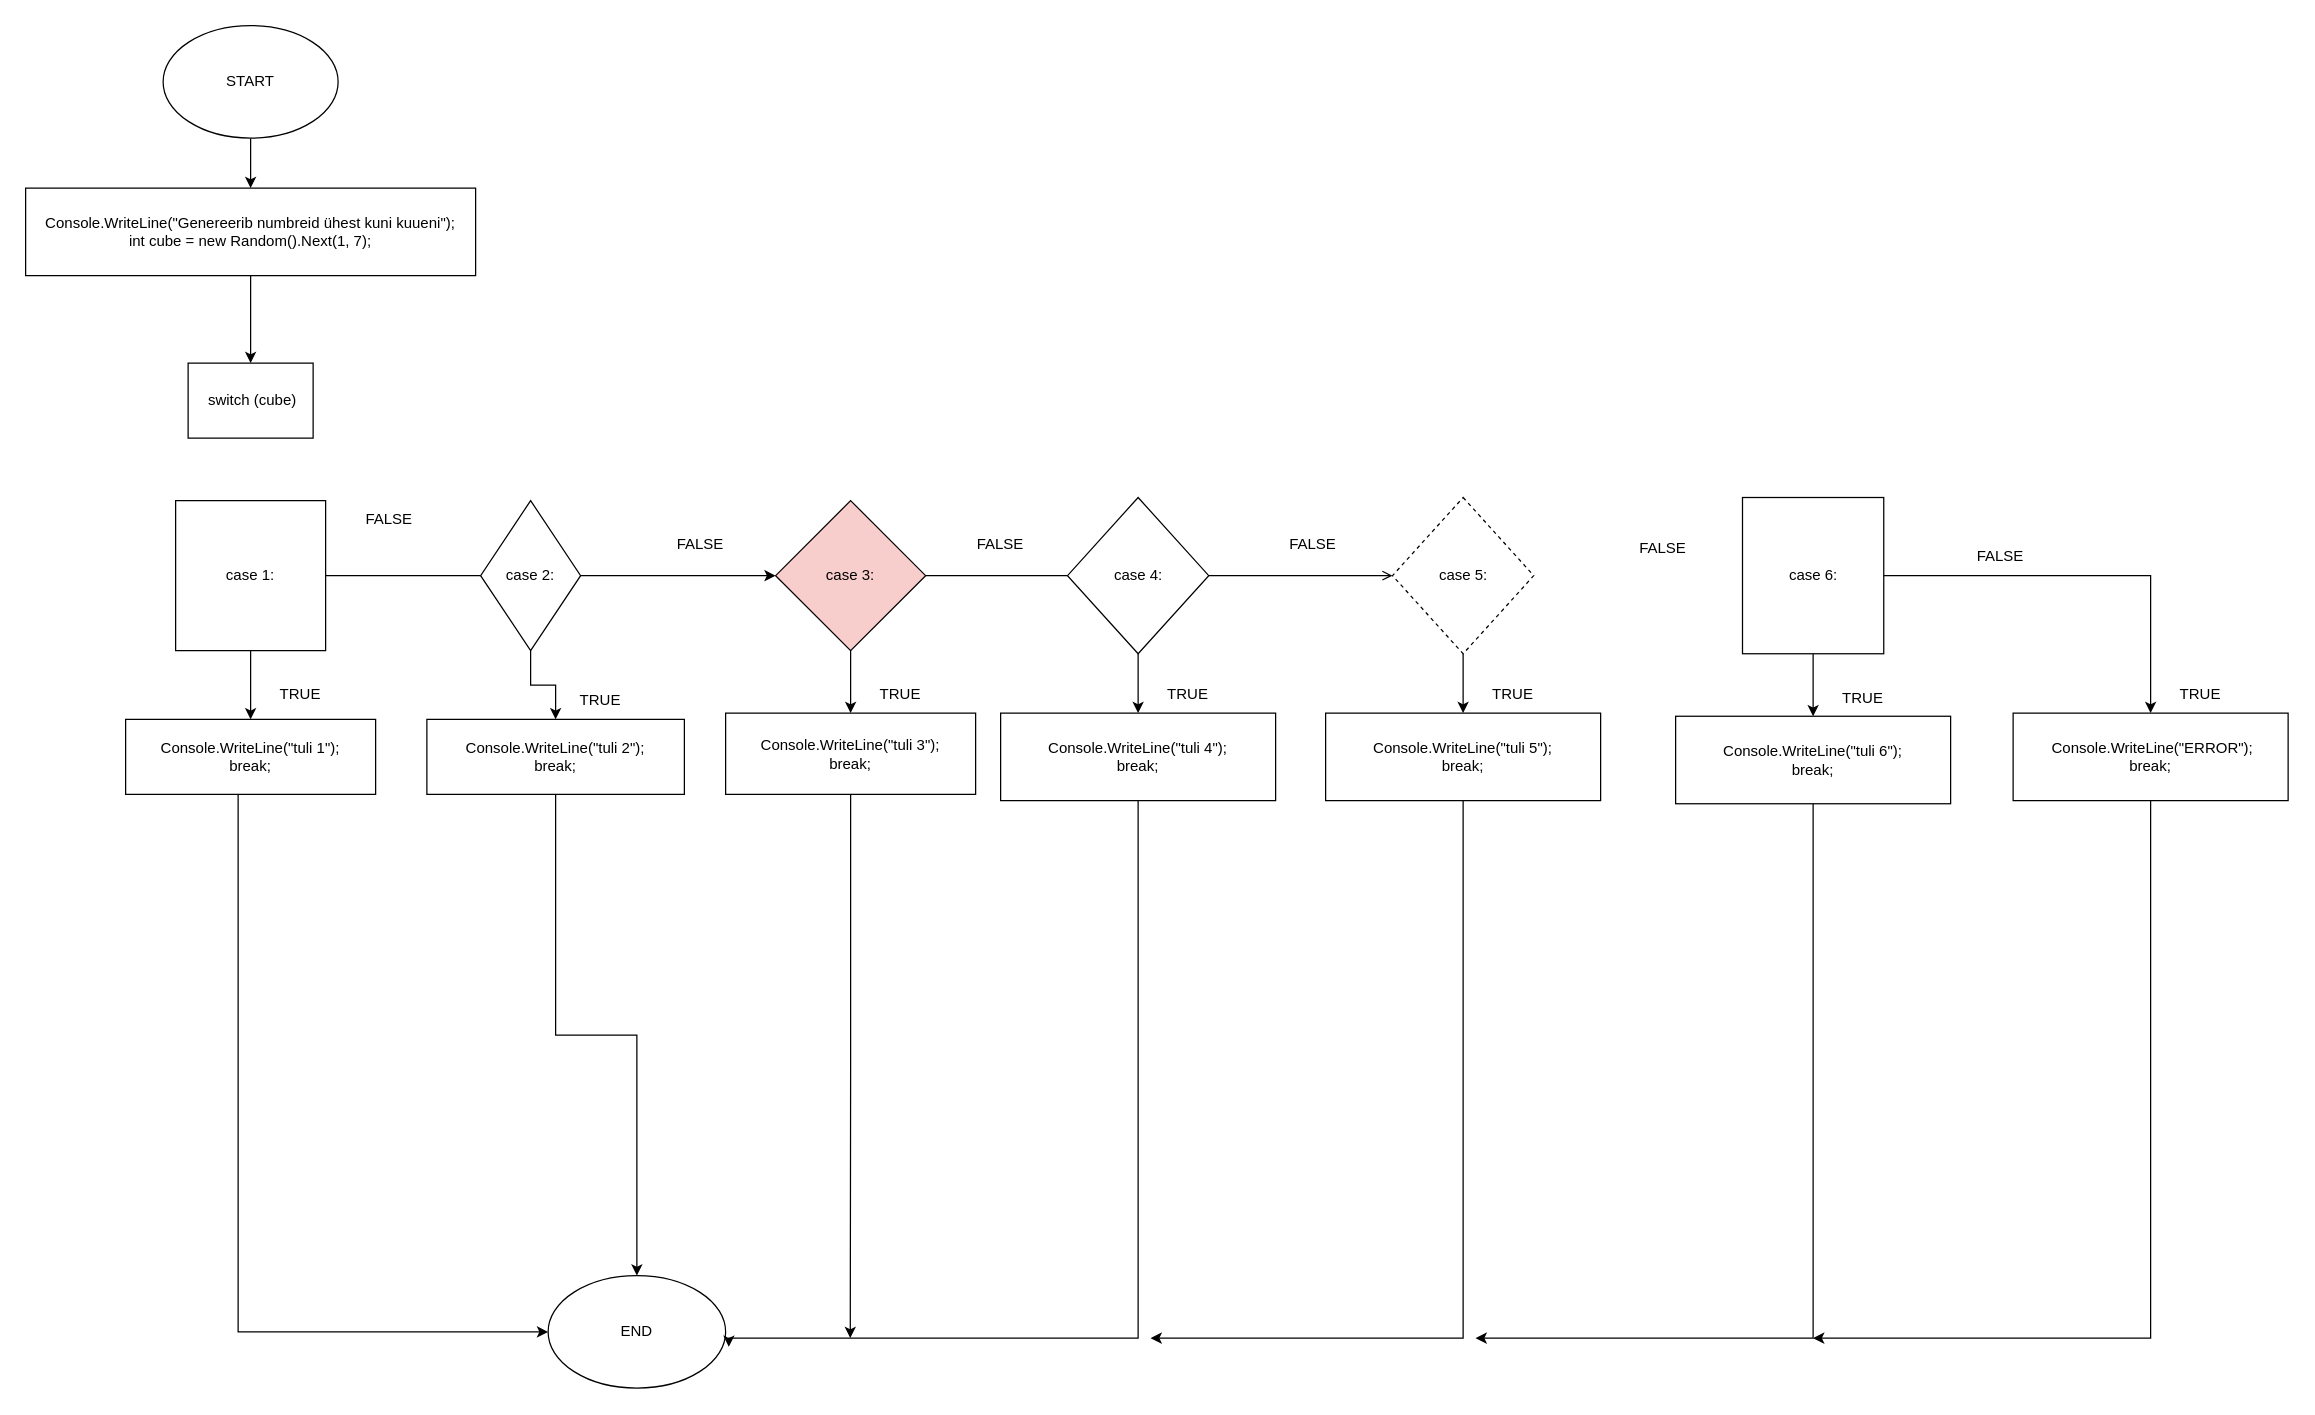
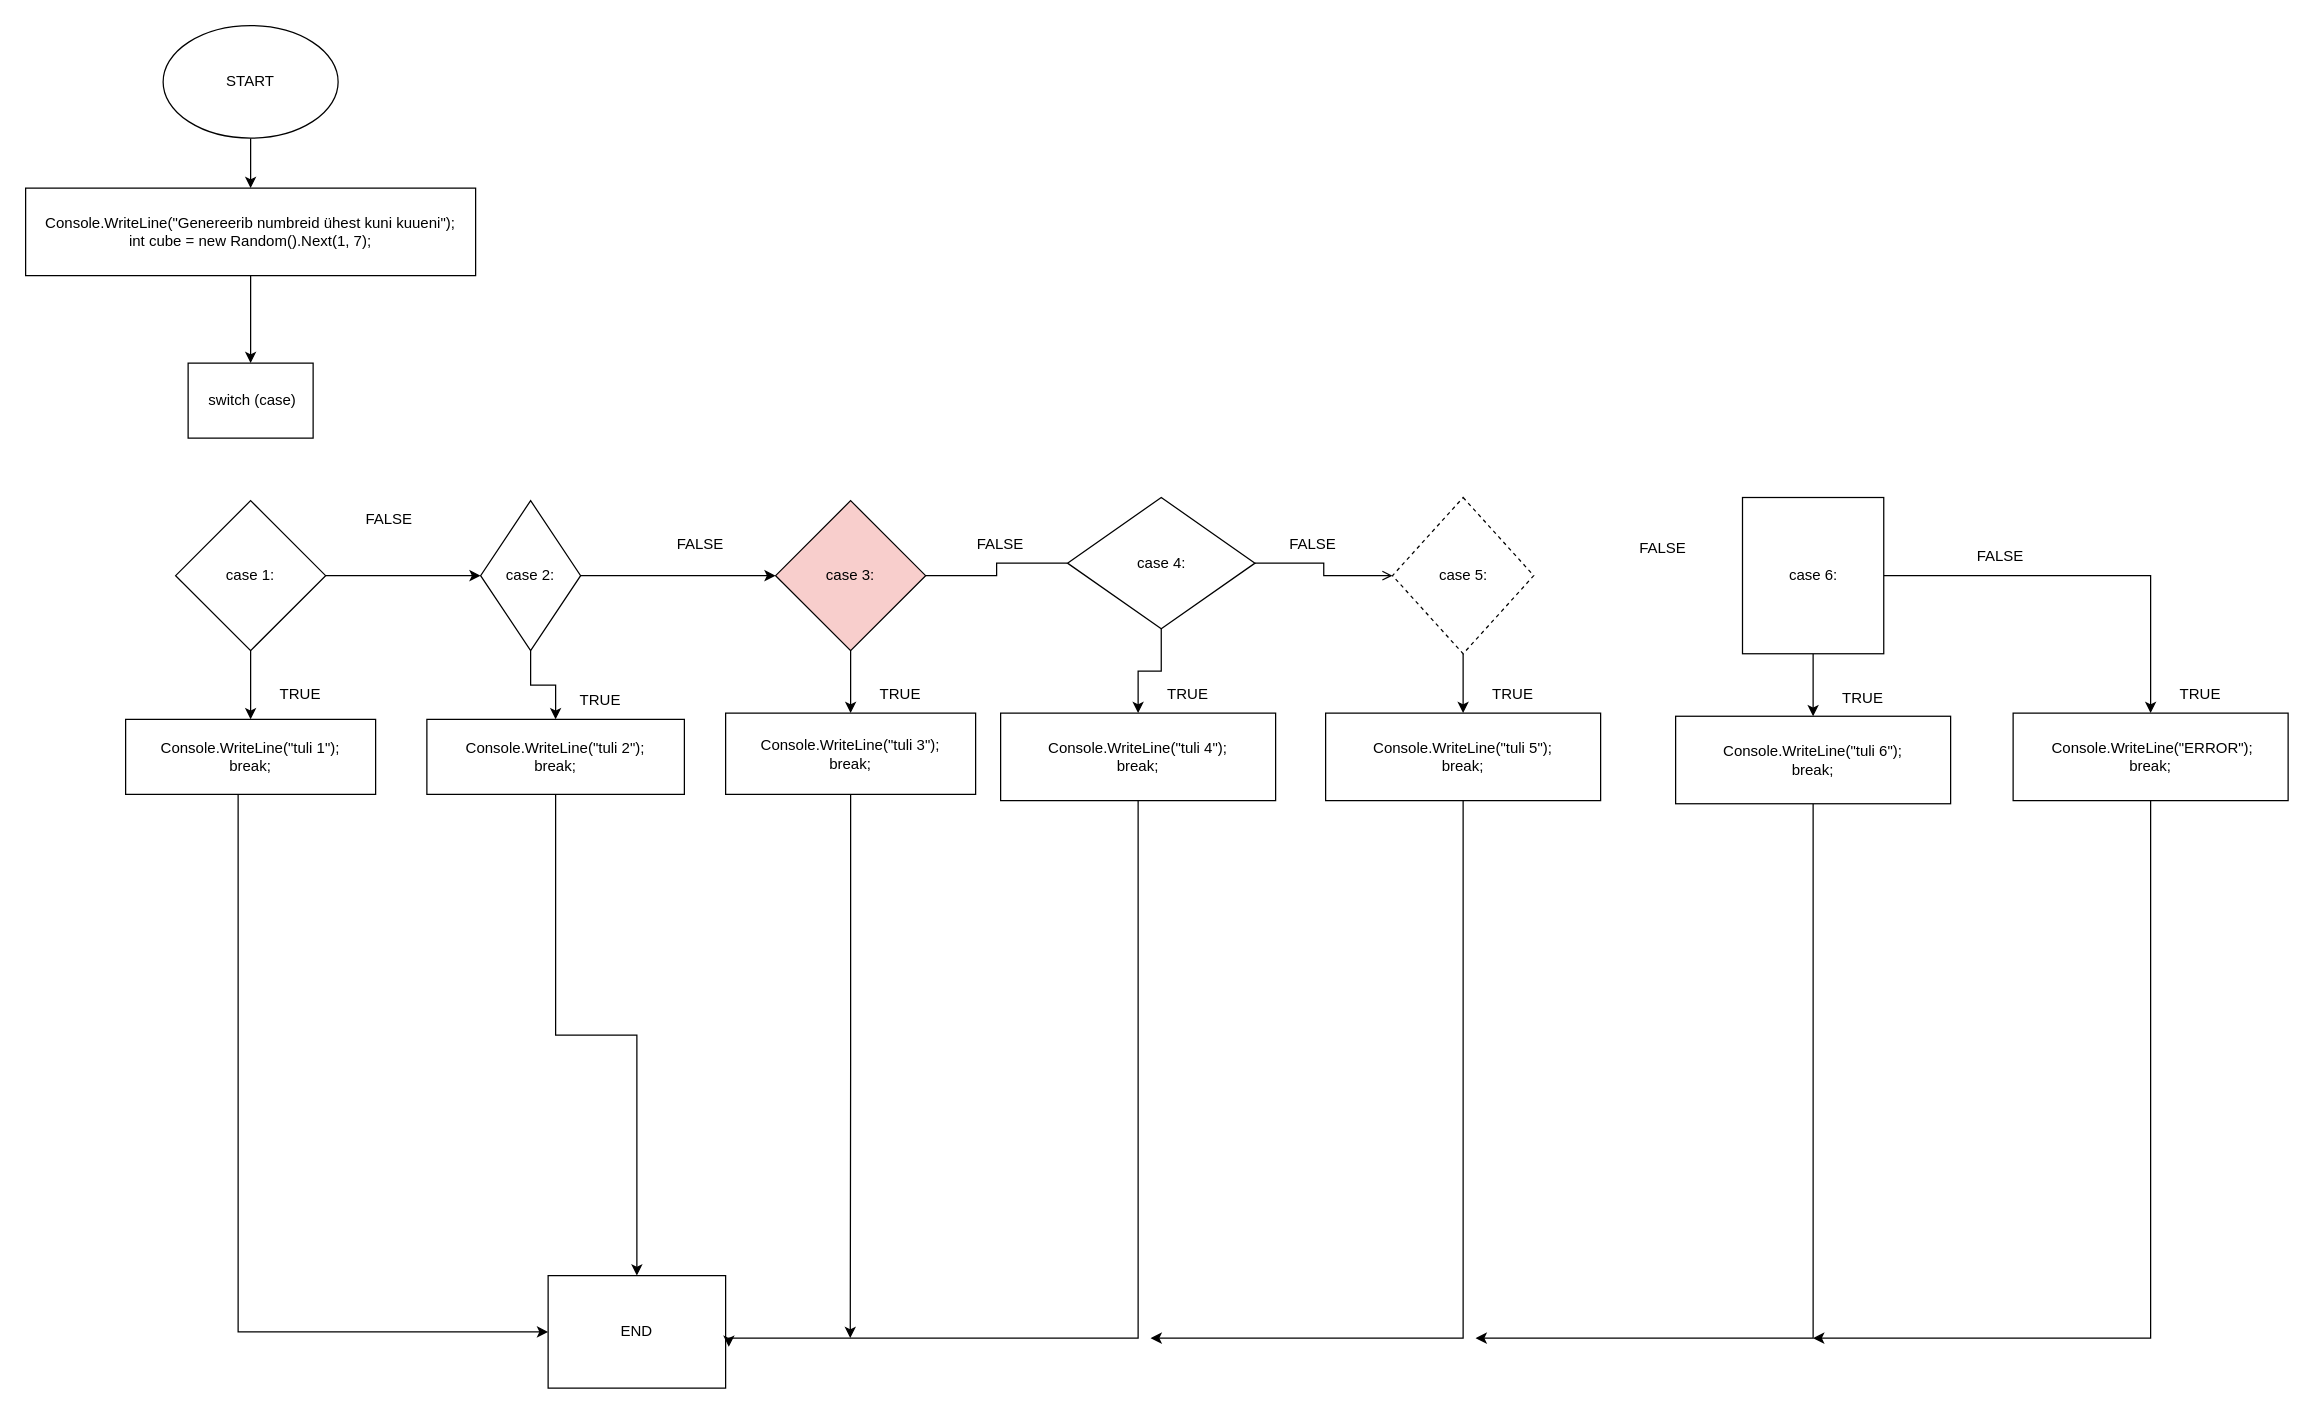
(251, 401) -> (251, 401)
(251, 576) -> (251, 576)
(474, 576) -> (471, 576)
(1138, 576) -> (1161, 563)
(637, 1332) -> (637, 1332)
